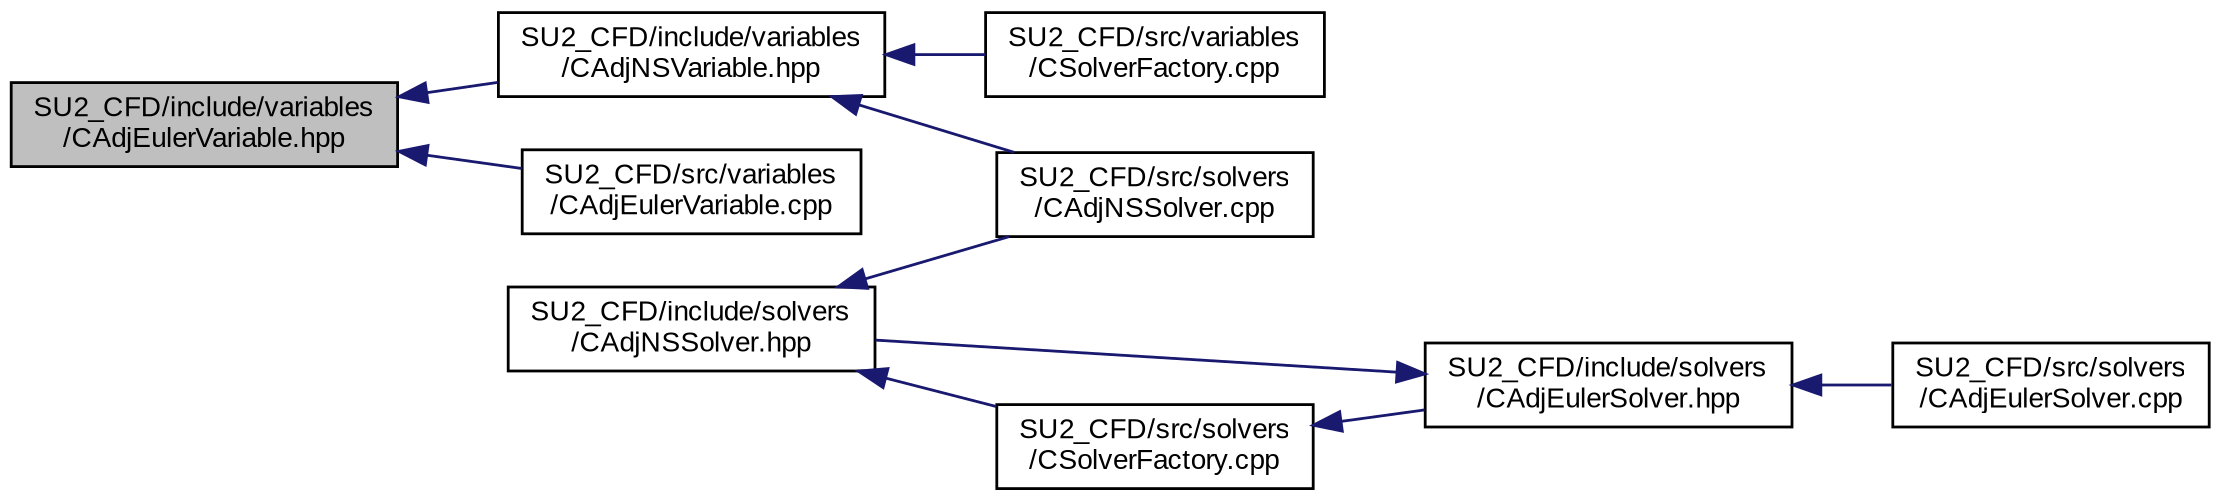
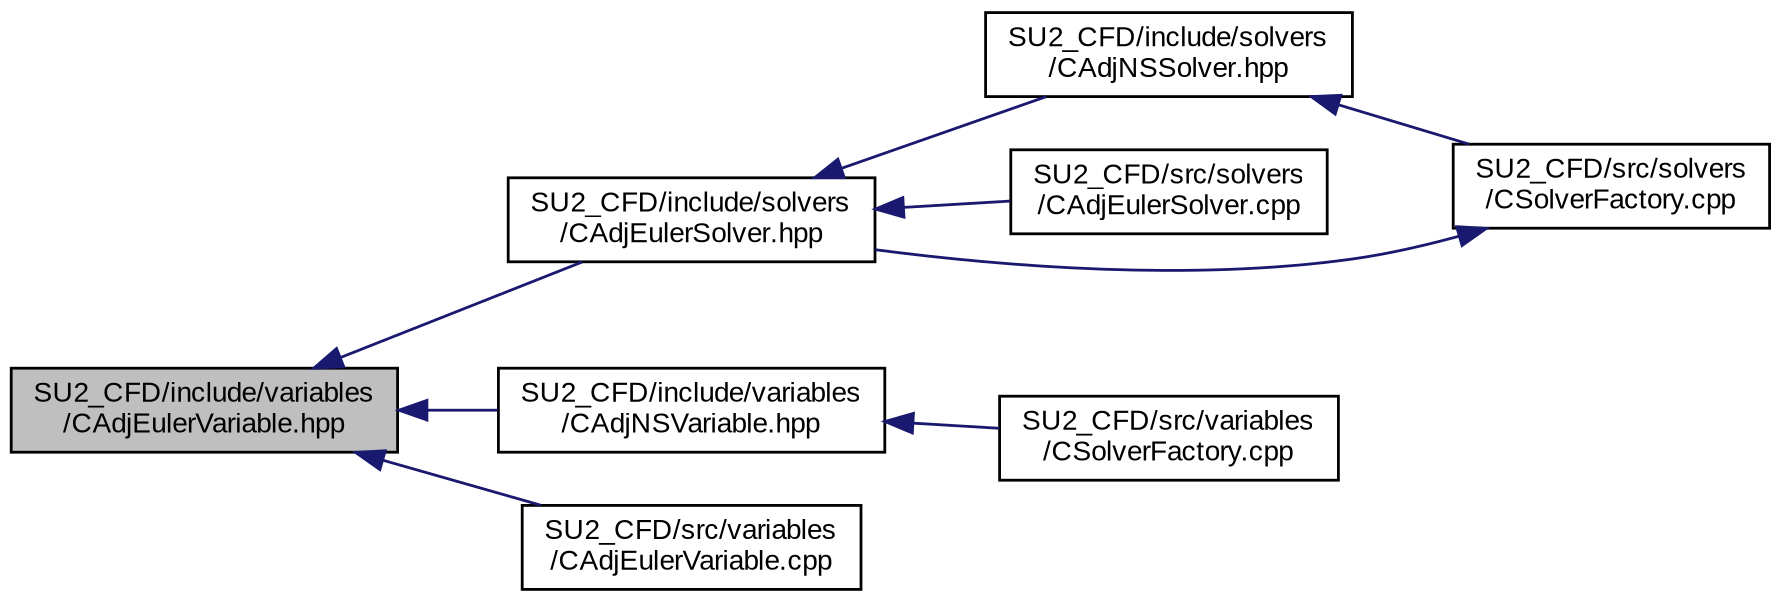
(1155, 195) -> none
none -> (461, 310)
